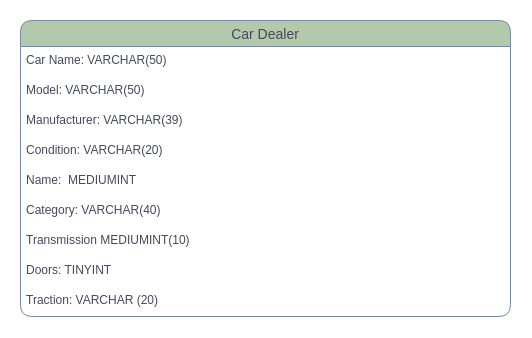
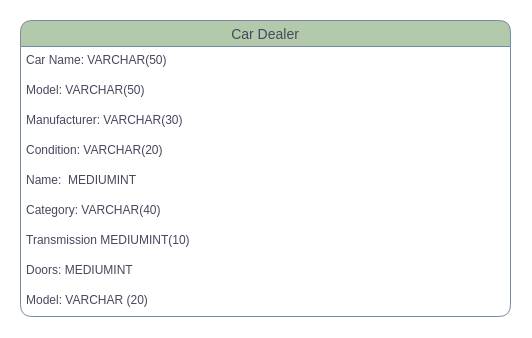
(109, 121) -> (109, 121)
(70, 271) -> (77, 271)
(94, 301) -> (84, 301)
